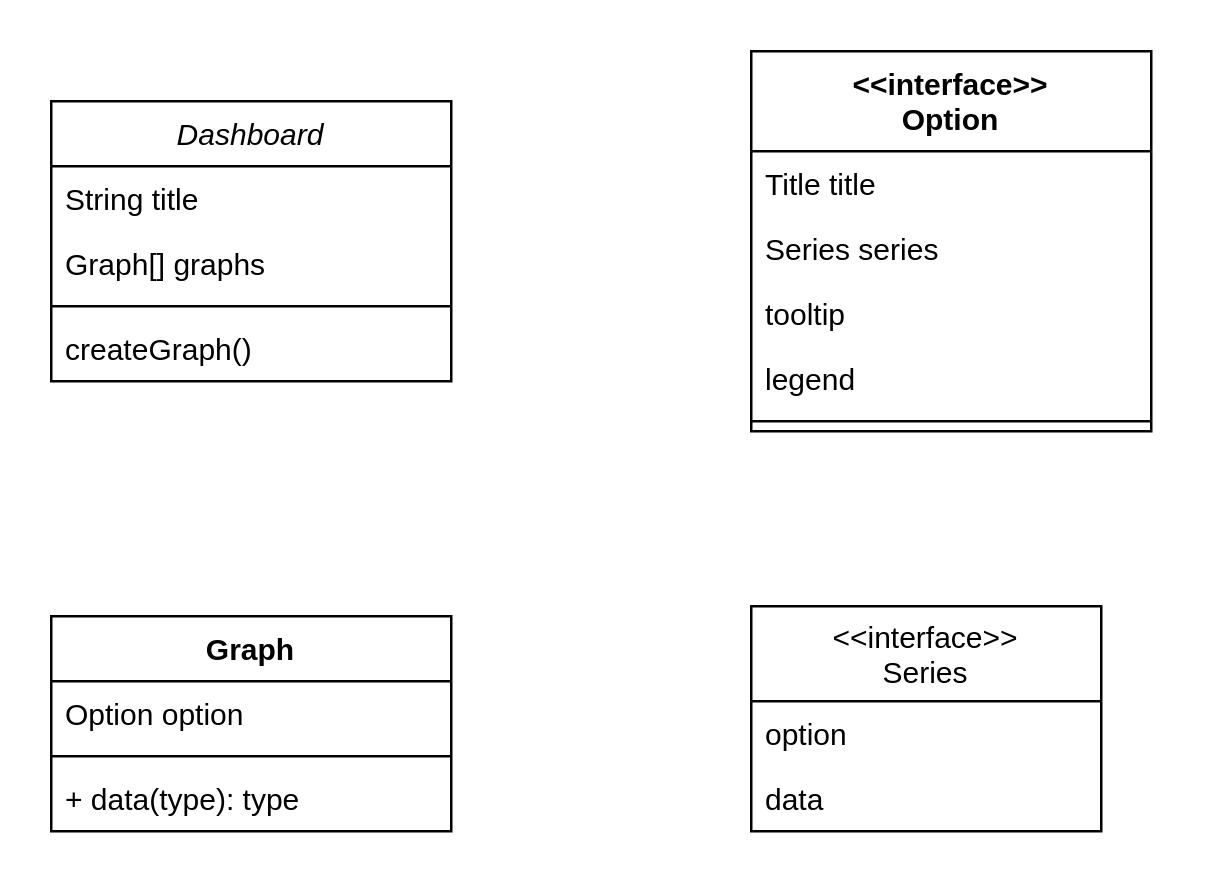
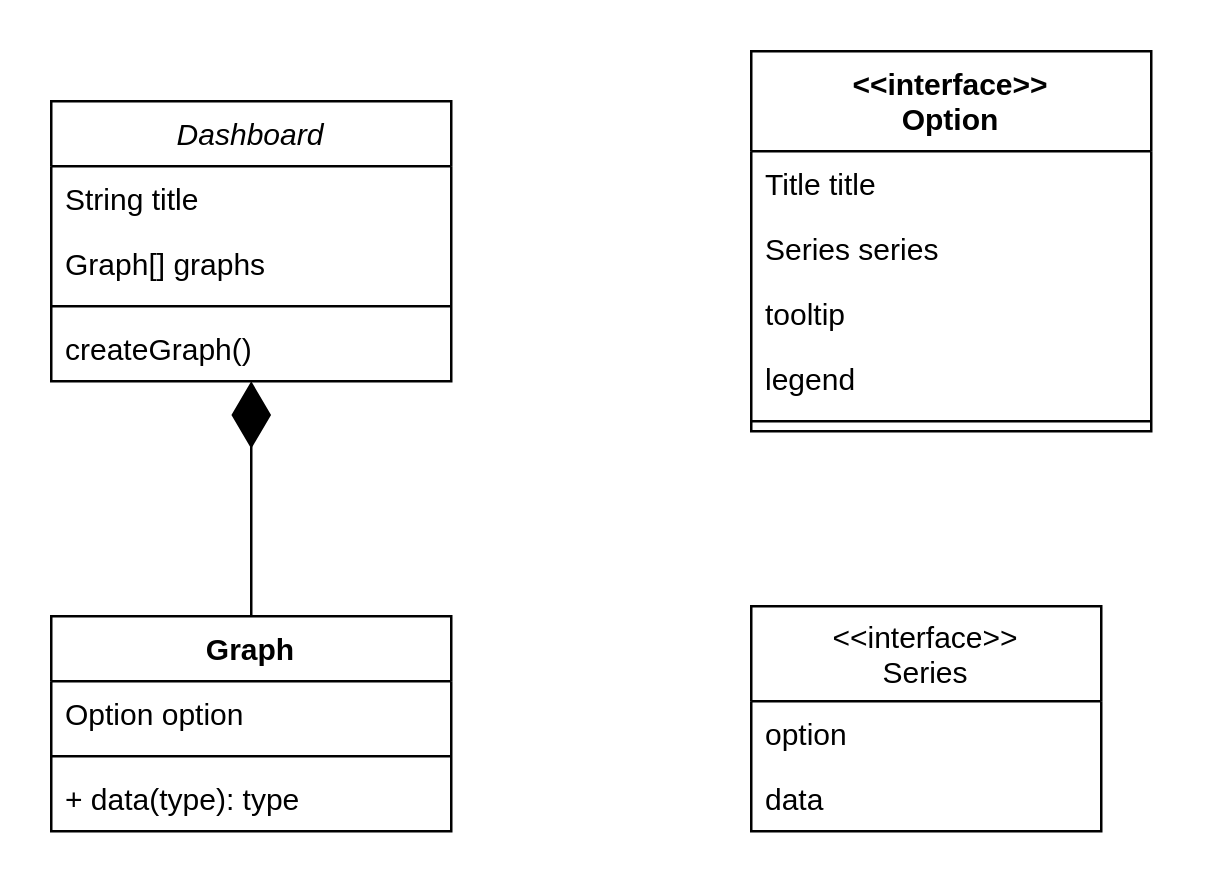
none -> (251, 531)
